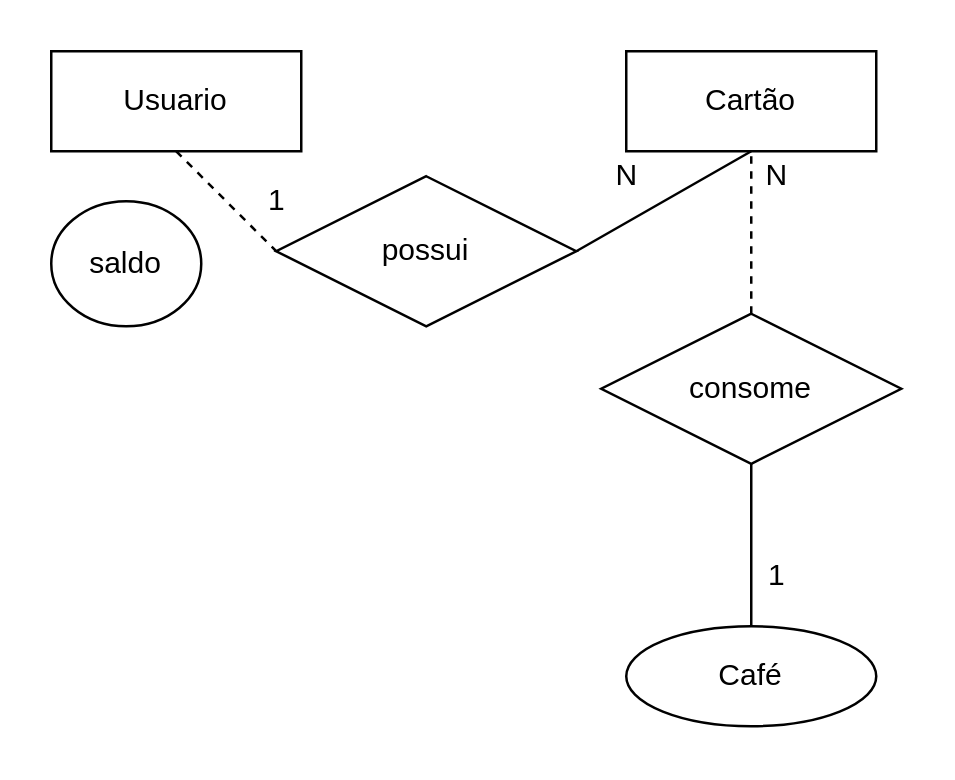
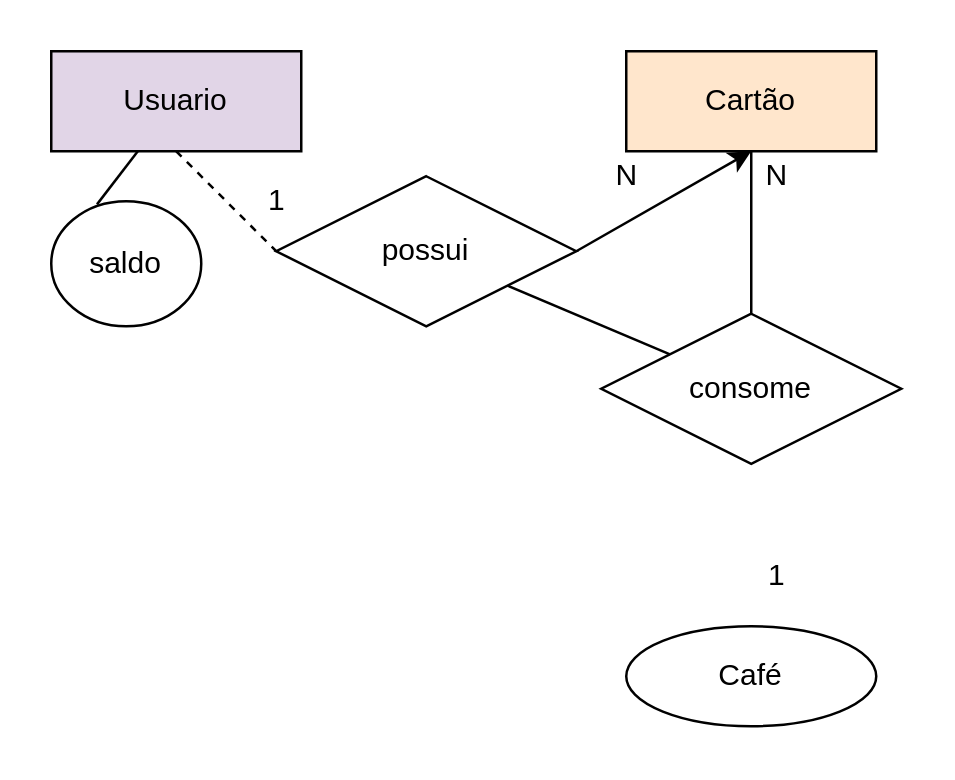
(176, 101) -> (176, 101)
(751, 101) -> (751, 101)
(740, 158) -> (736, 160)
none -> (117, 178)
(751, 229) -> (751, 229)
(751, 545) -> (589, 320)
